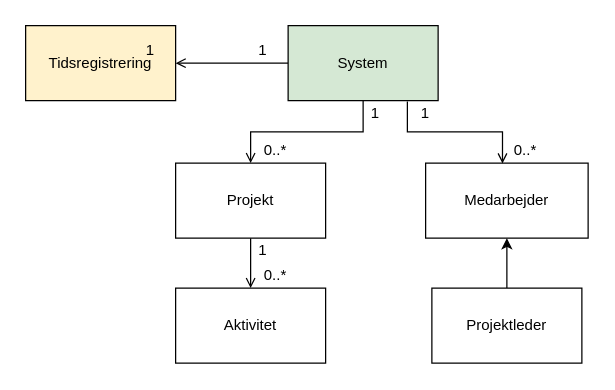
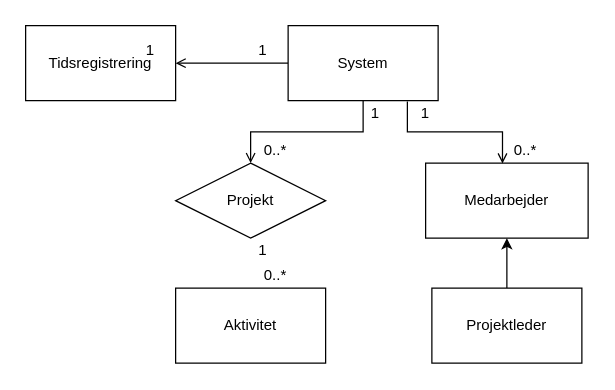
(101, 63) -> (101, 63)
(363, 63) -> (363, 63)
(251, 201) -> (251, 201)
(251, 261) -> none
